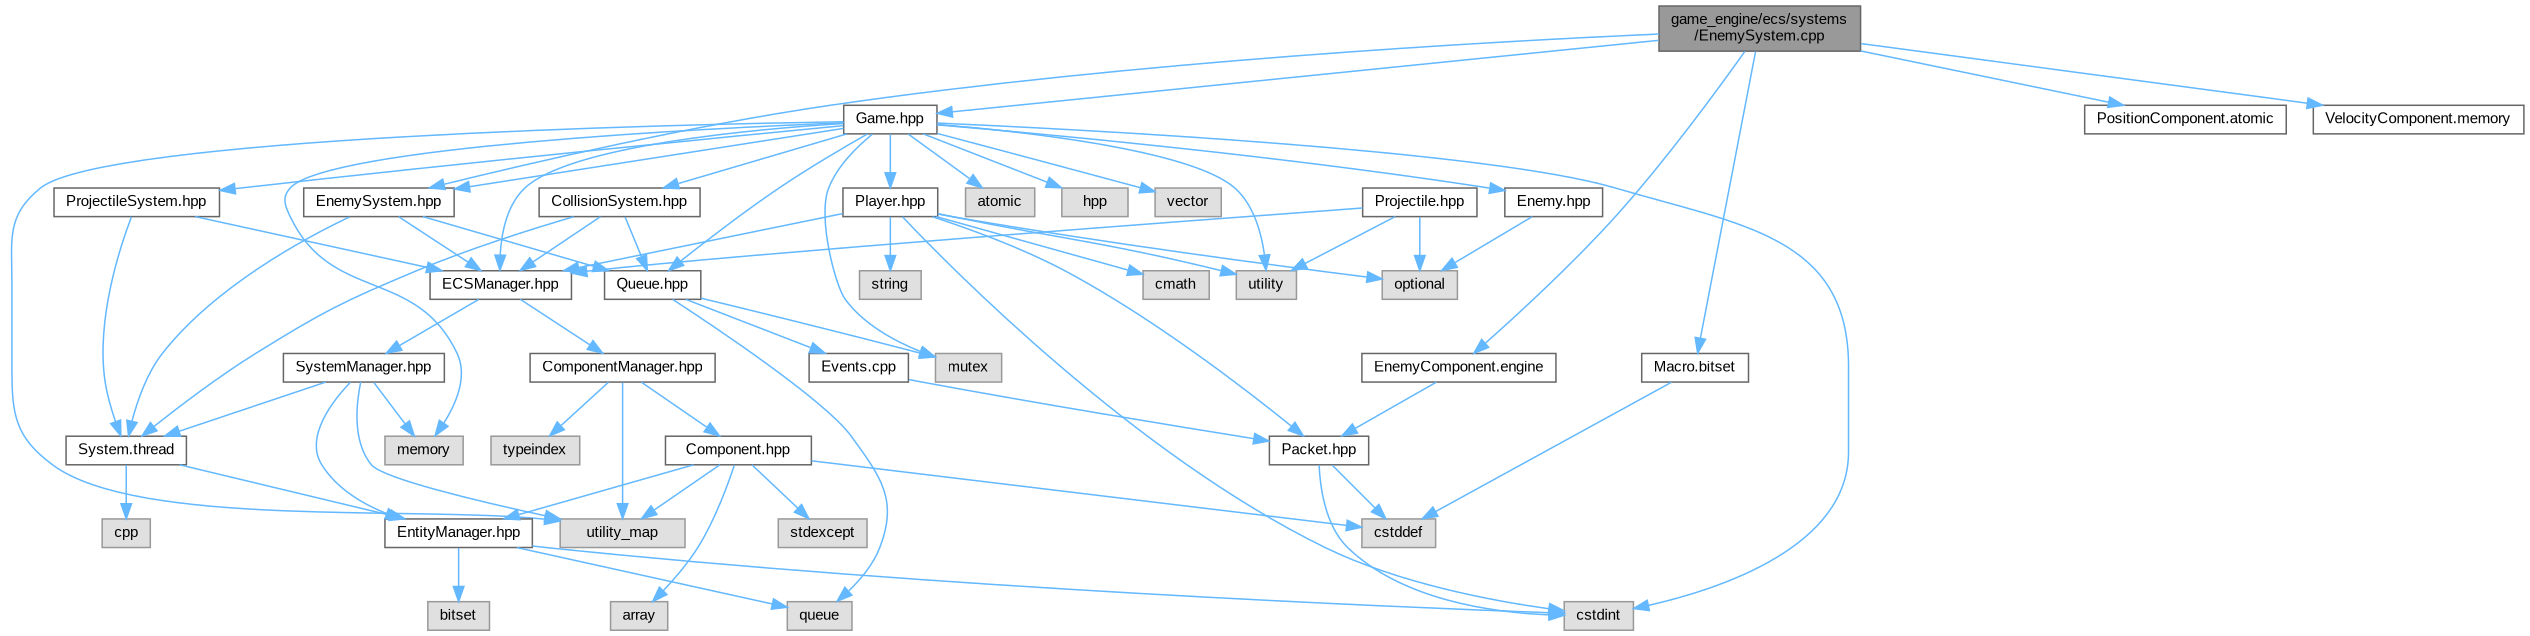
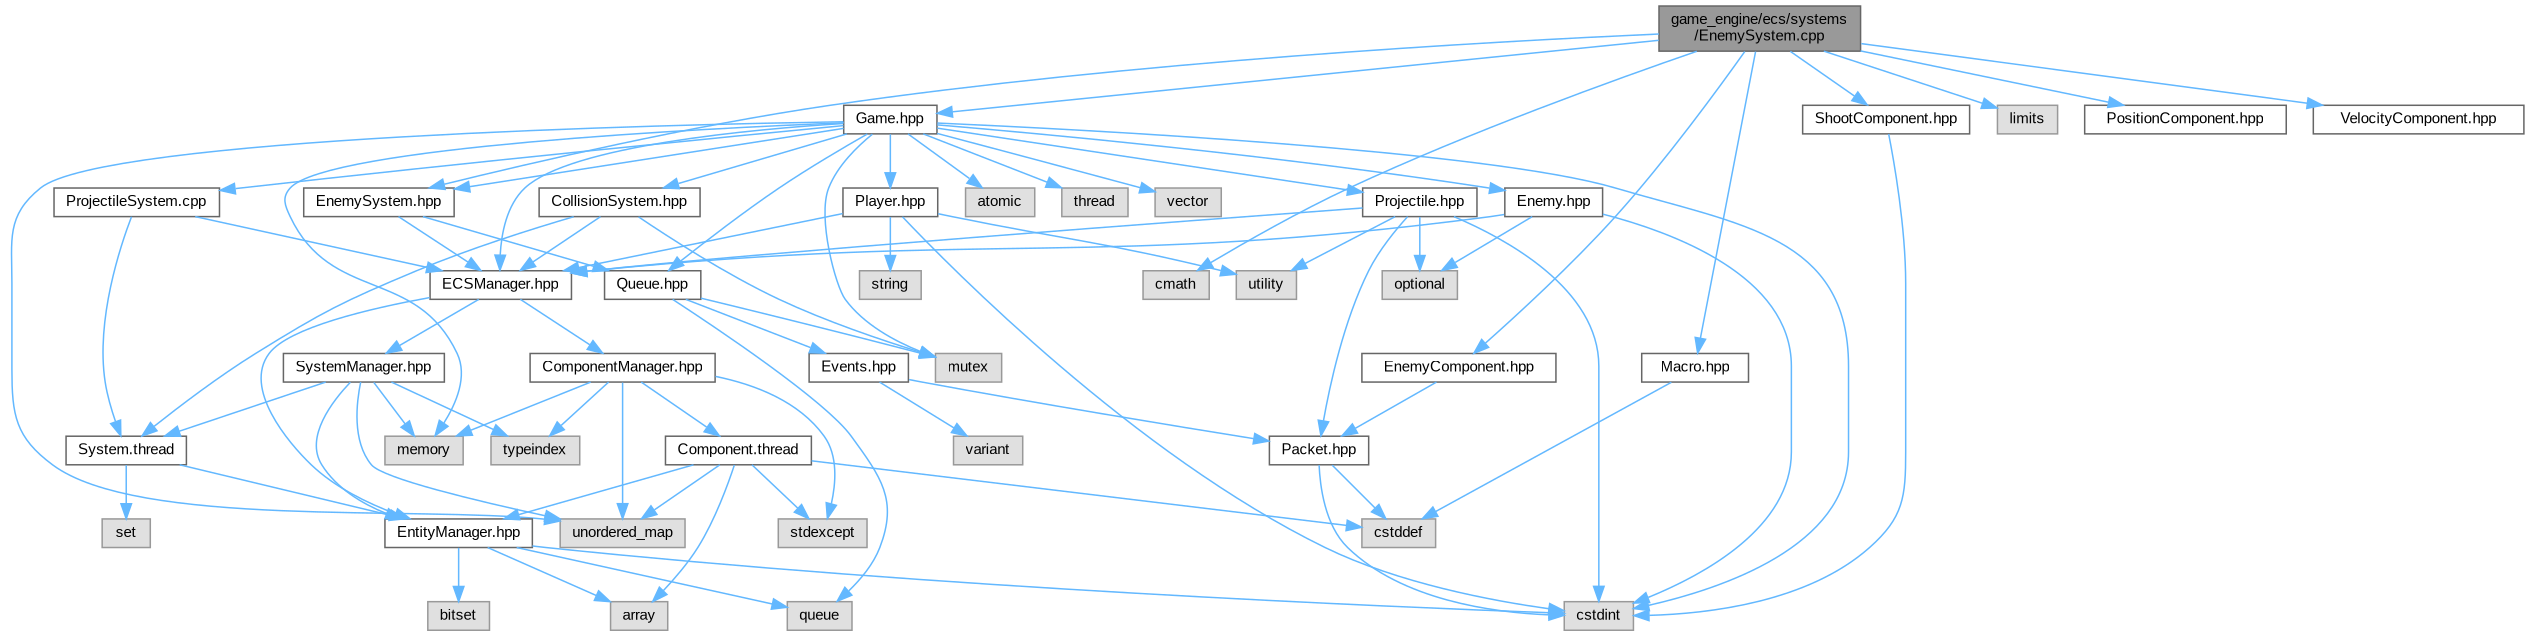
none -> (1886, 120)
none -> (2027, 120)
(2185, 120) -> (2185, 120)
(2419, 120) -> (2419, 120)
(1154, 156) -> (1143, 159)
(137, 202) -> (137, 202)
(1095, 202) -> (1095, 202)
(633, 237) -> (774, 297)
(1032, 243) -> (1448, 145)
none -> (1046, 248)
(1195, 254) -> none
(219, 298) -> none
(1122, 304) -> (1351, 312)
none -> (1599, 366)
(859, 368) -> (859, 368)
(1459, 368) -> (1459, 368)
(1695, 368) -> (1695, 368)
none -> (262, 379)
none -> (1791, 387)
none -> (443, 406)
none -> (531, 406)
none -> (805, 416)
(738, 450) -> (738, 450)
none -> (988, 450)
(126, 533) -> (126, 533)
(623, 533) -> (623, 533)
none -> (542, 572)
